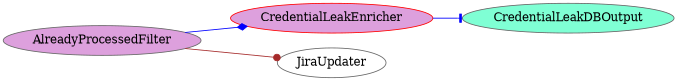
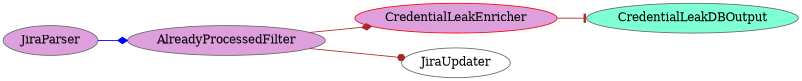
(445, 18) -> (570, 18)
(211, 30) -> (335, 30)
none -> (51, 40)
